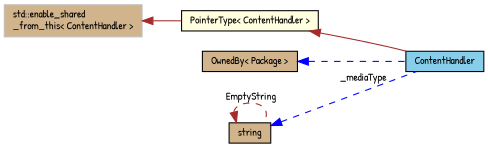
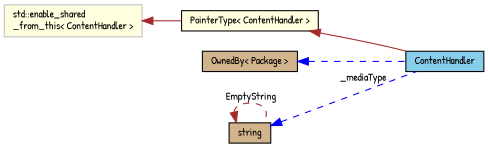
(73, 21) -> (73, 21)
